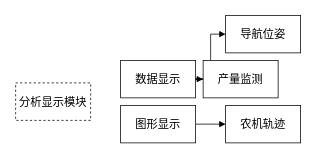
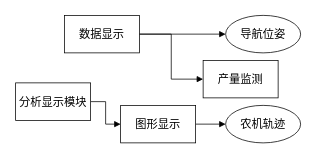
(263, 34) -> (263, 34)
(158, 79) -> (102, 34)
(53, 102) -> (53, 102)
none -> (105, 109)
(263, 124) -> (263, 124)
